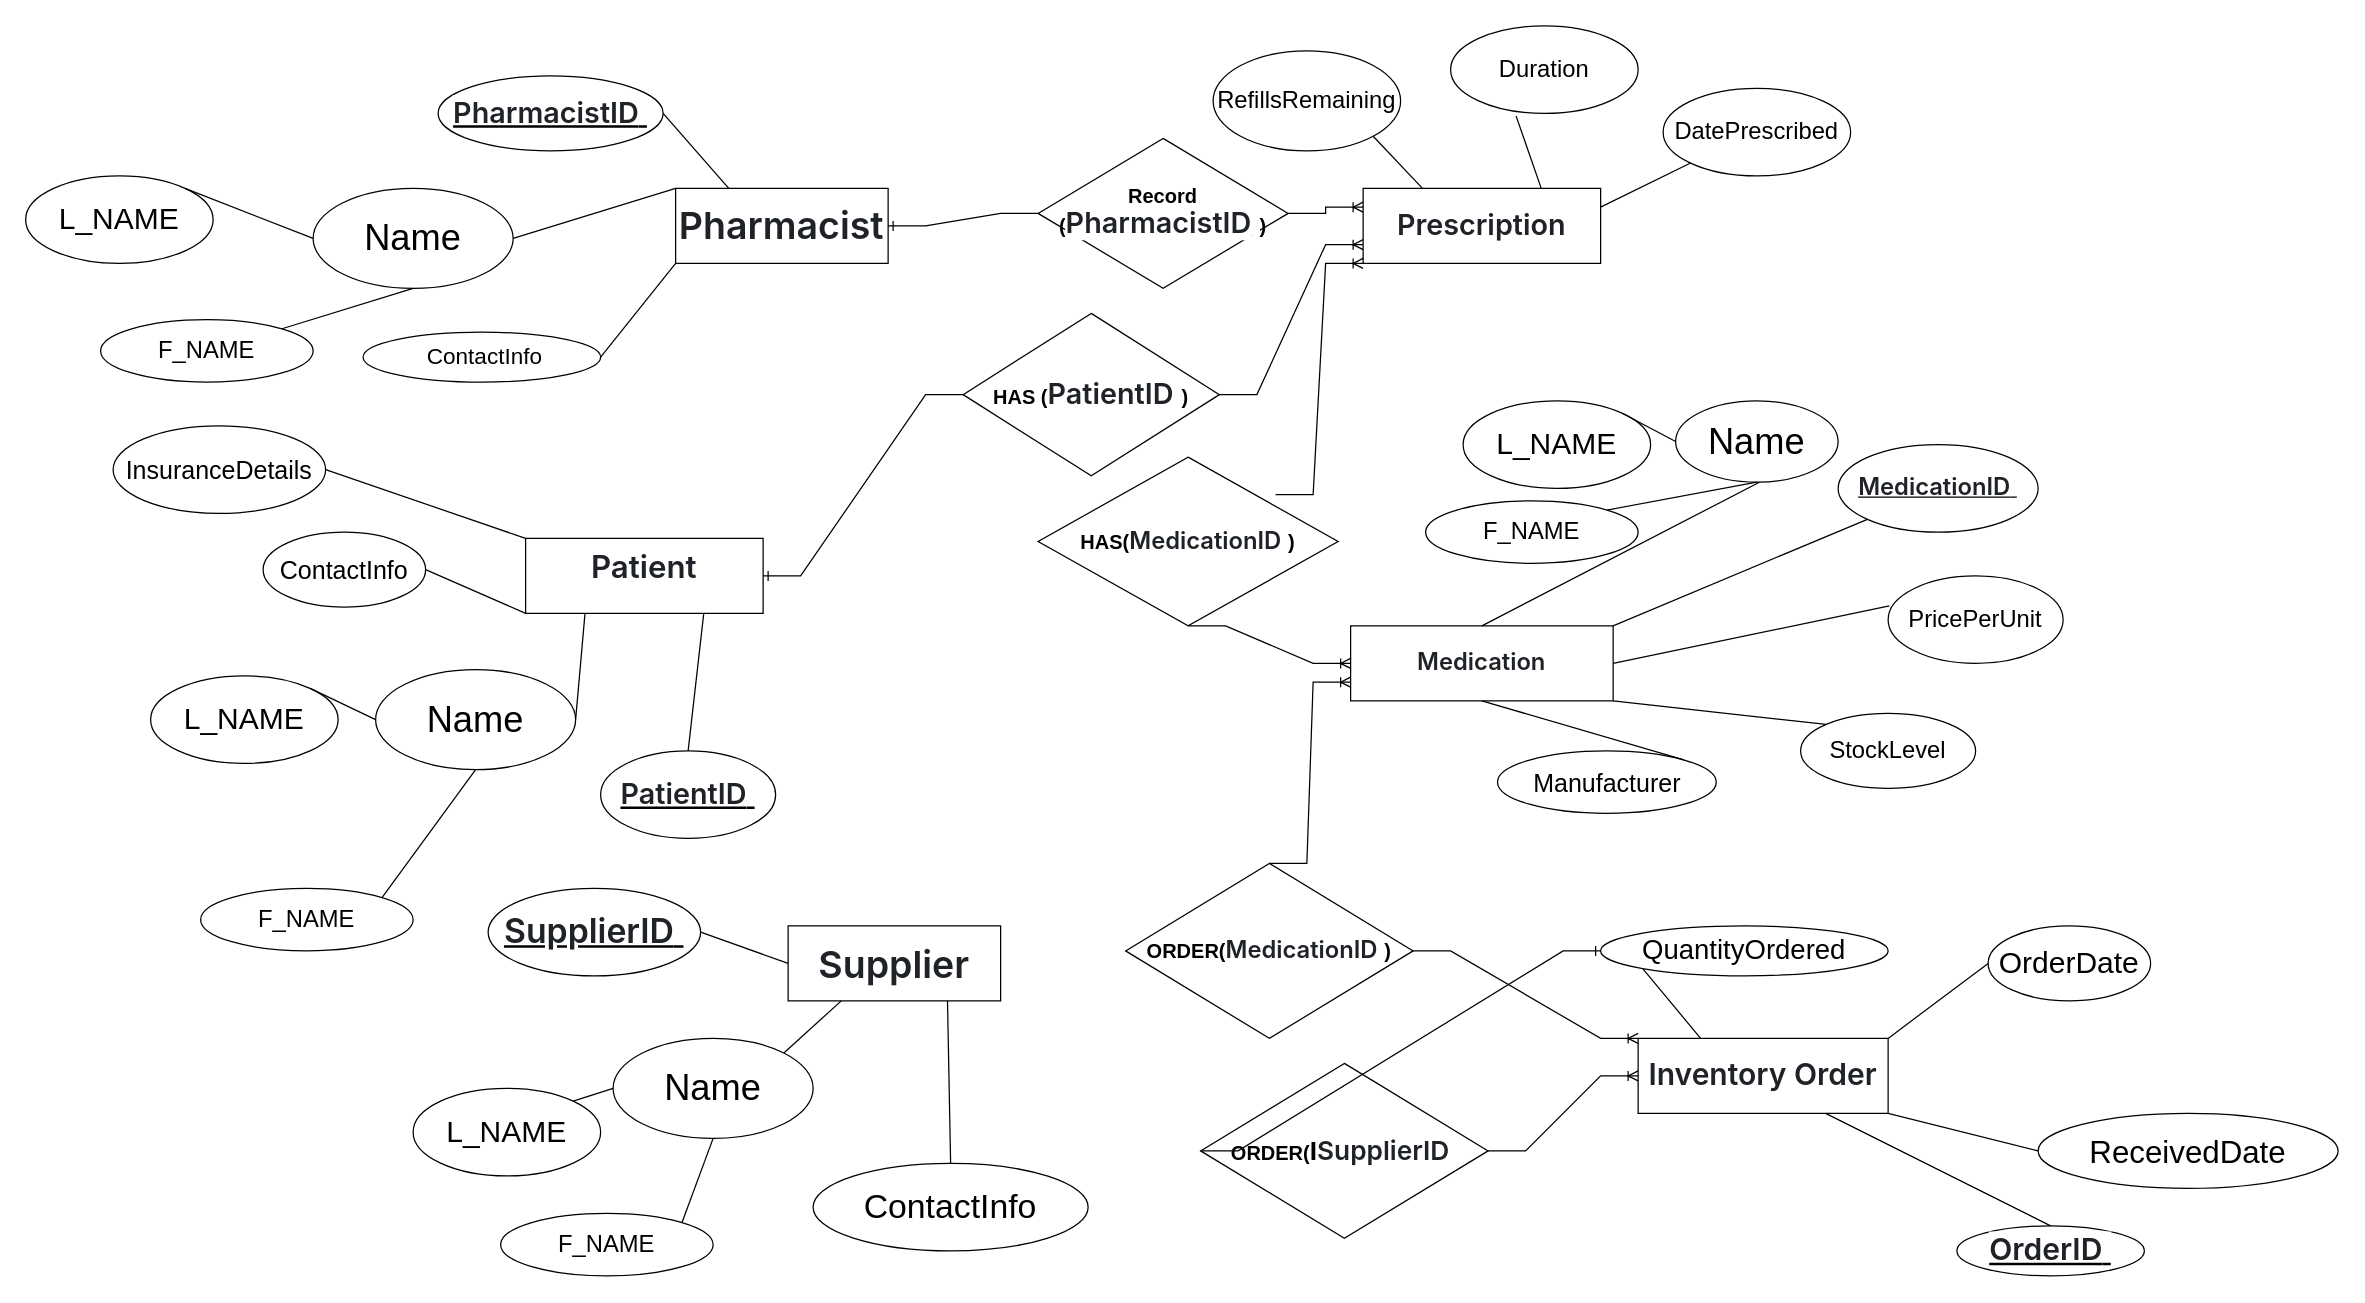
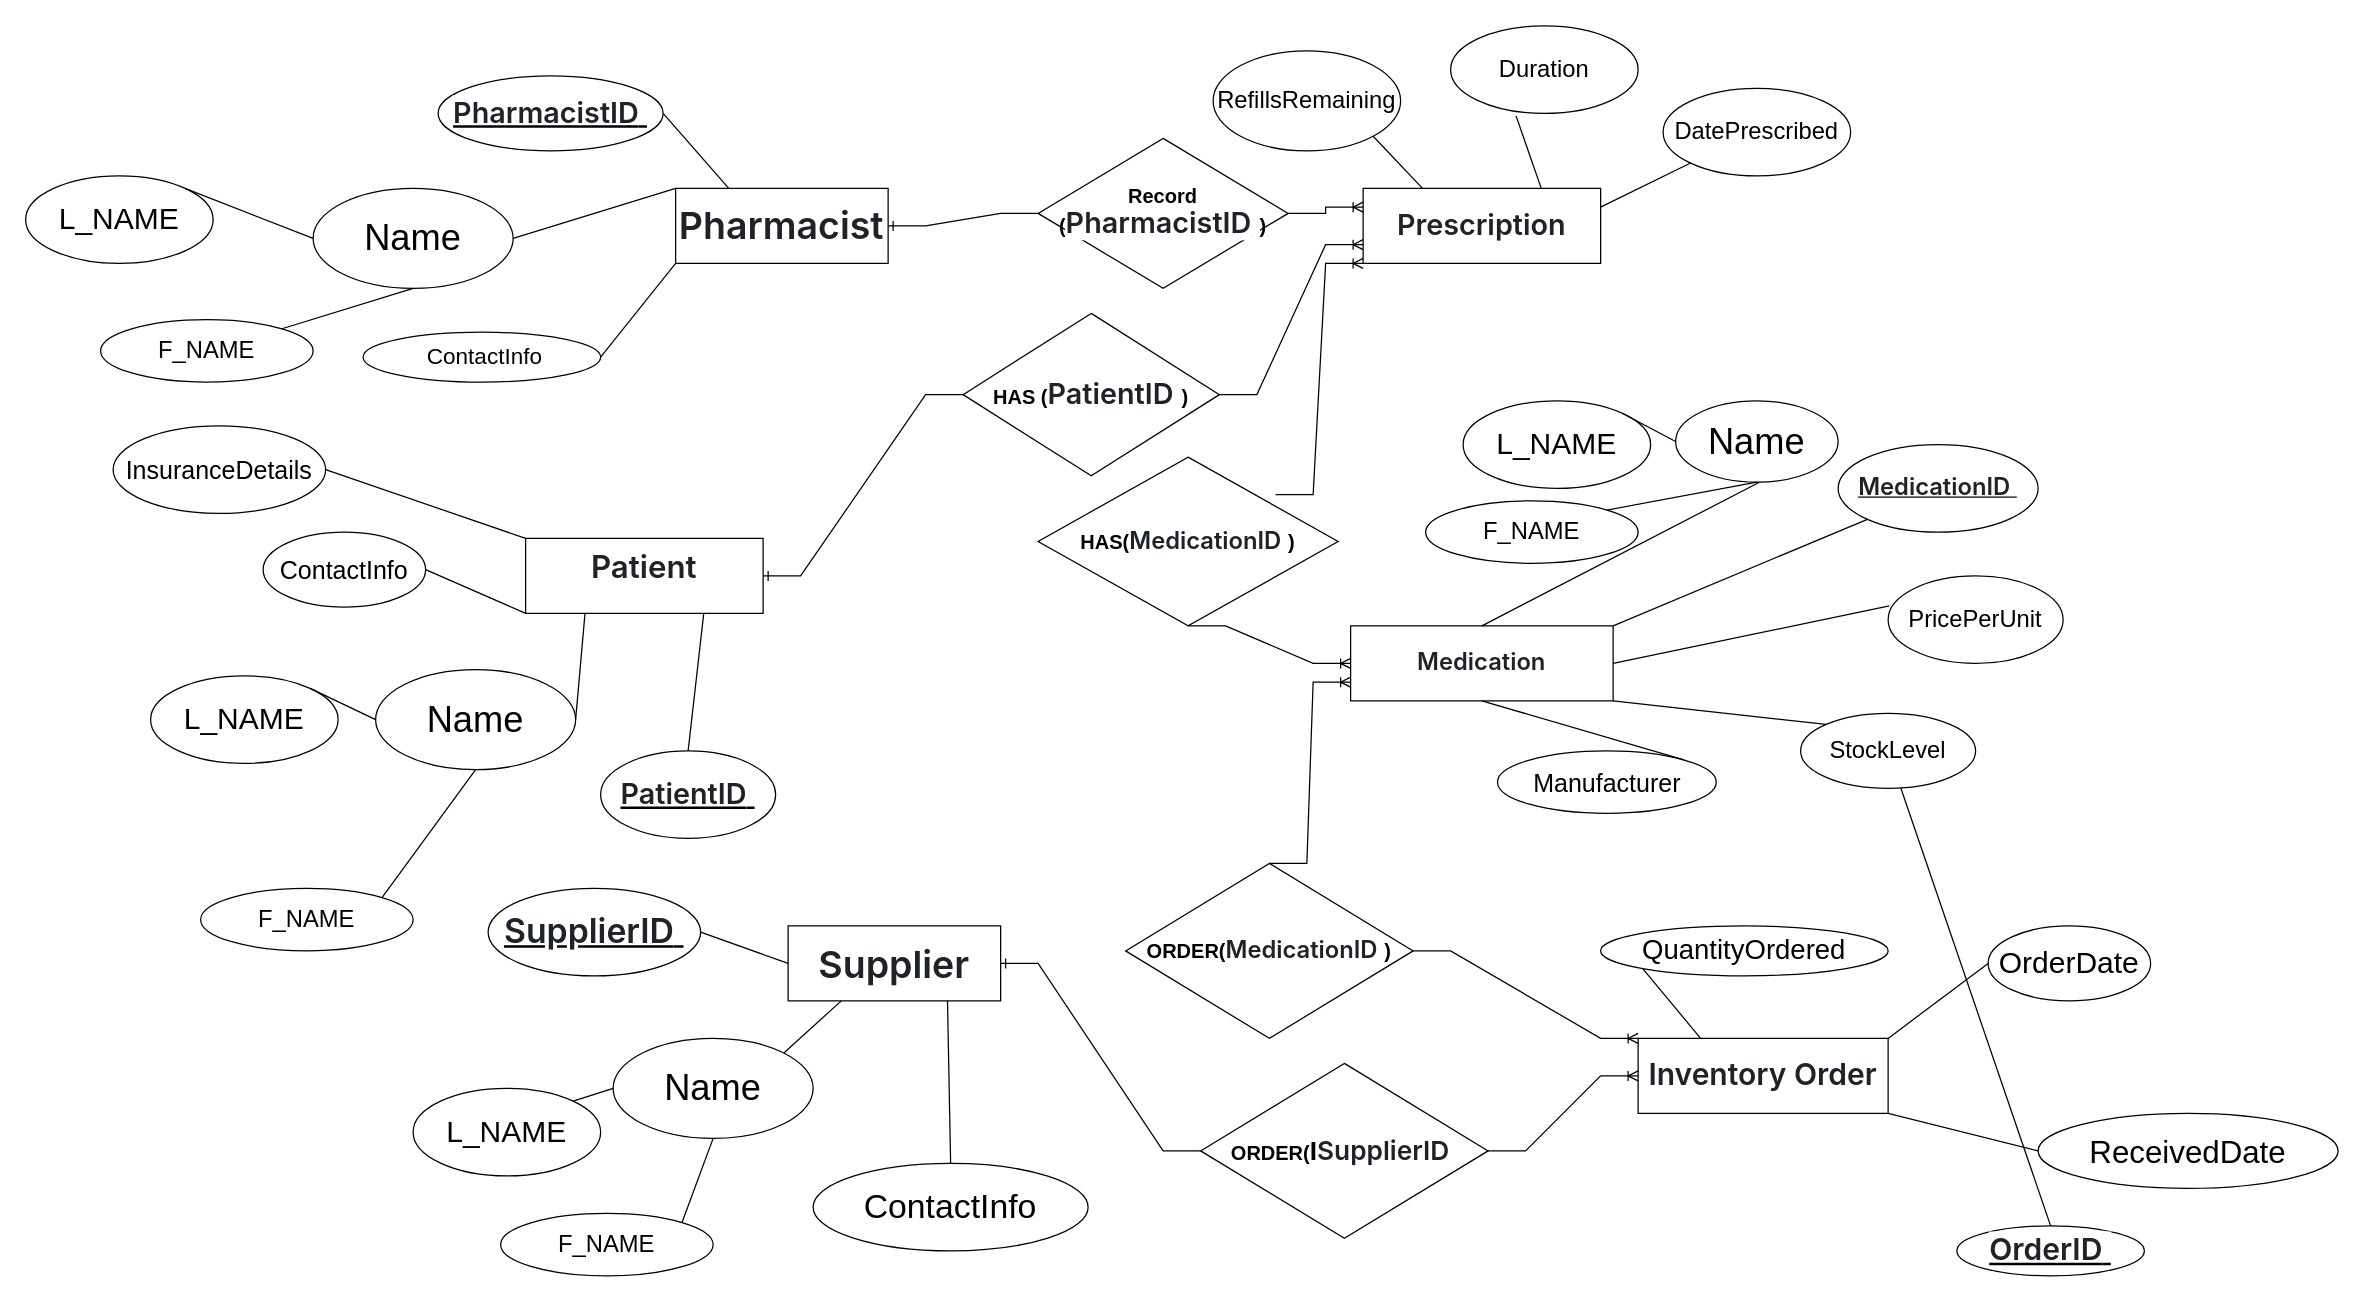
(1400, 1051) -> (1101, 1057)
(1939, 1170) -> (1976, 1007)
